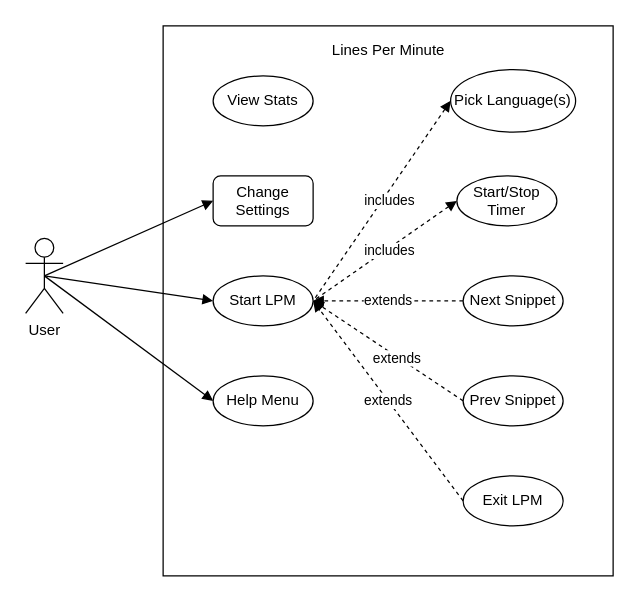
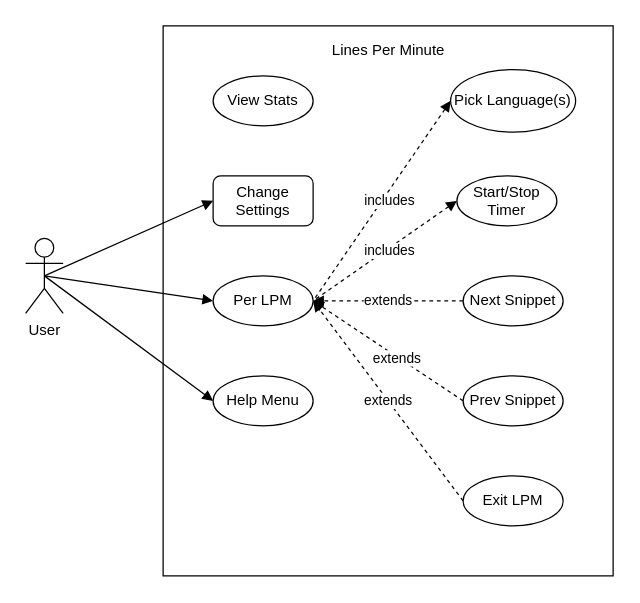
(263, 301) -> (263, 301)
